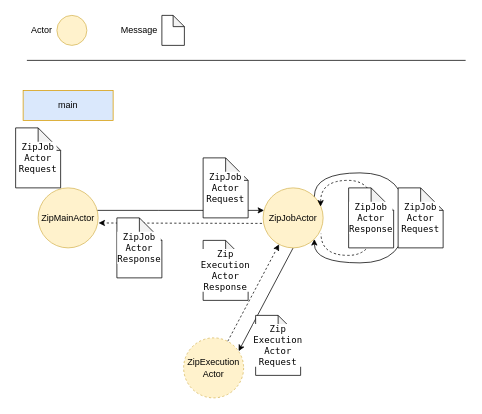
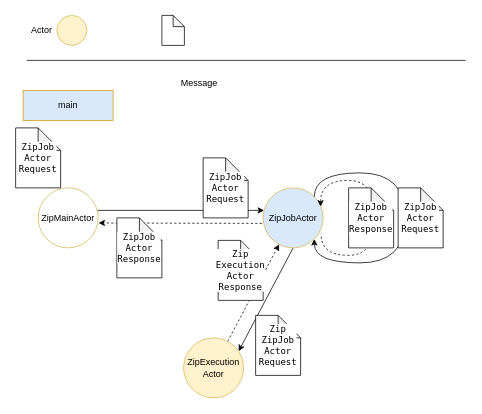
(139, 30) -> (199, 83)
(68, 218) -> (68, 218)
(293, 218) -> (293, 218)
(225, 270) -> (240, 270)
(278, 345) -> (278, 345)
(213, 368) -> (213, 368)
